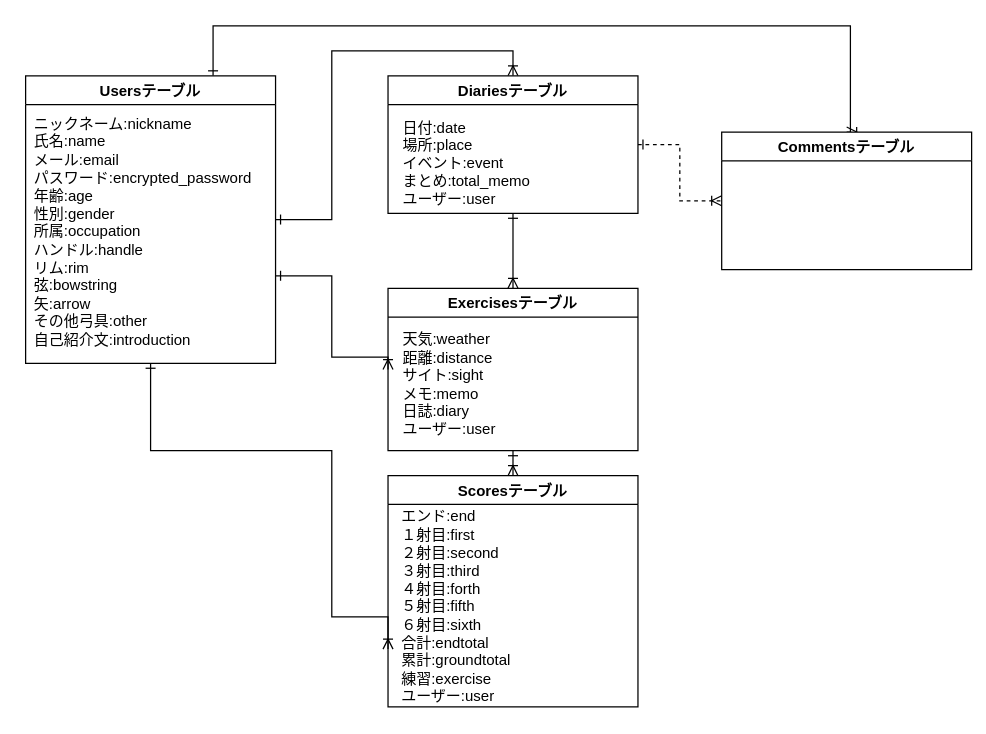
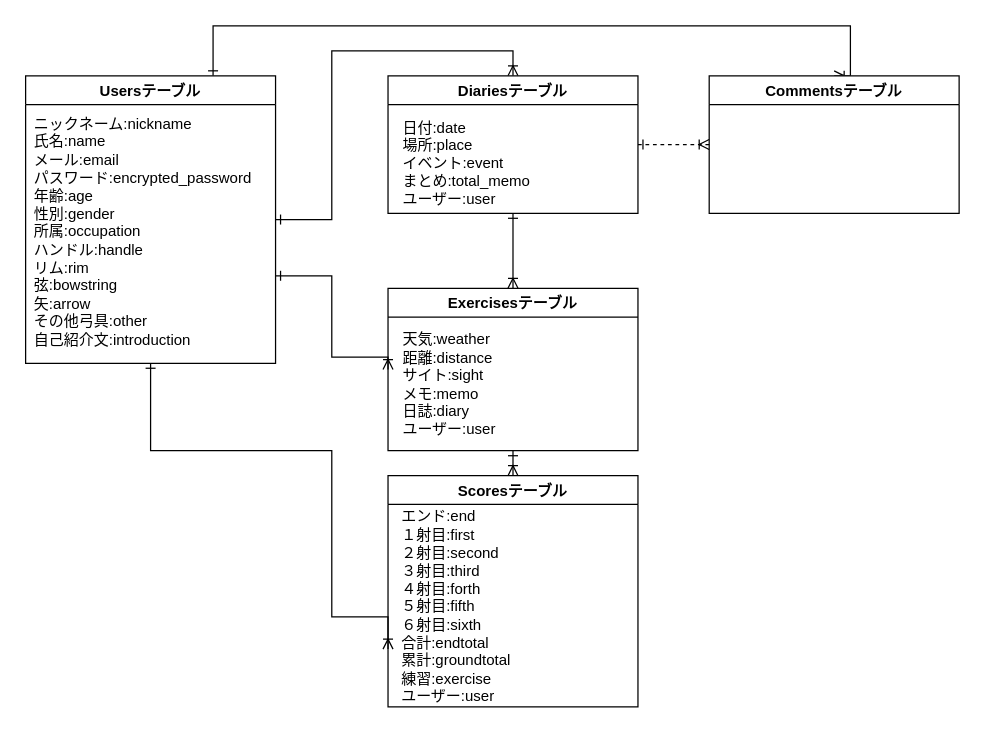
(847, 201) -> (834, 144)
